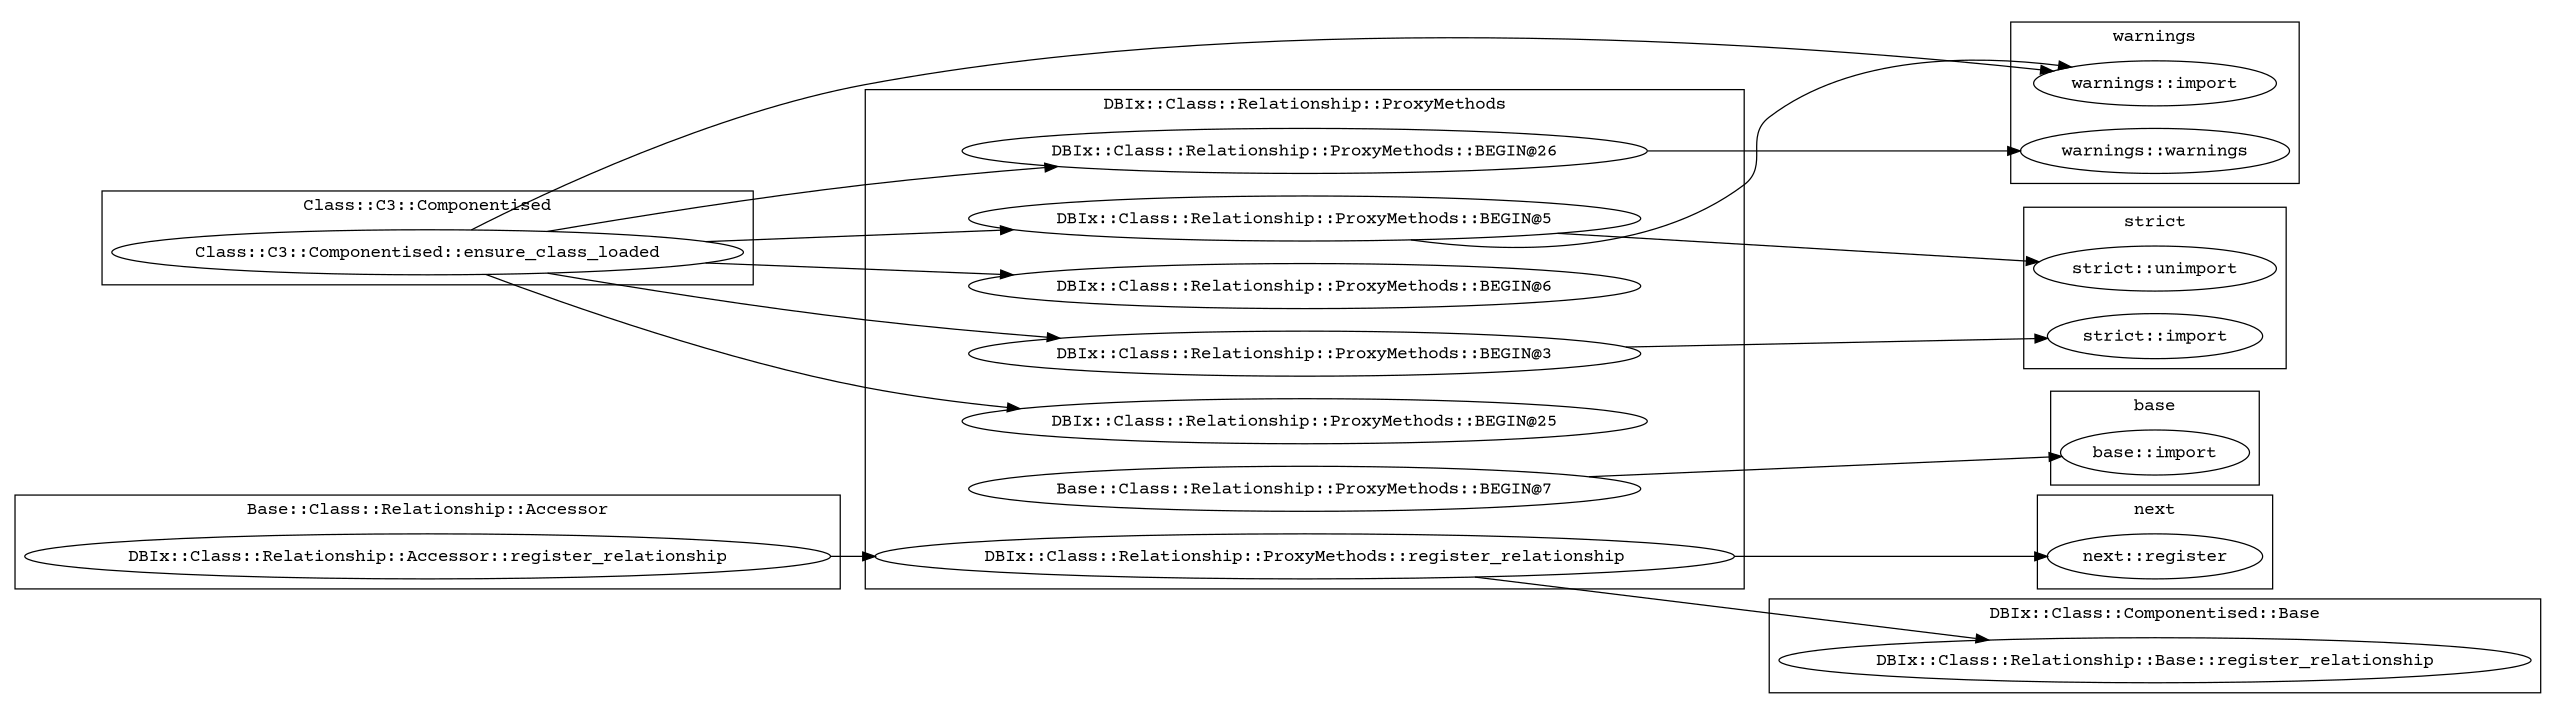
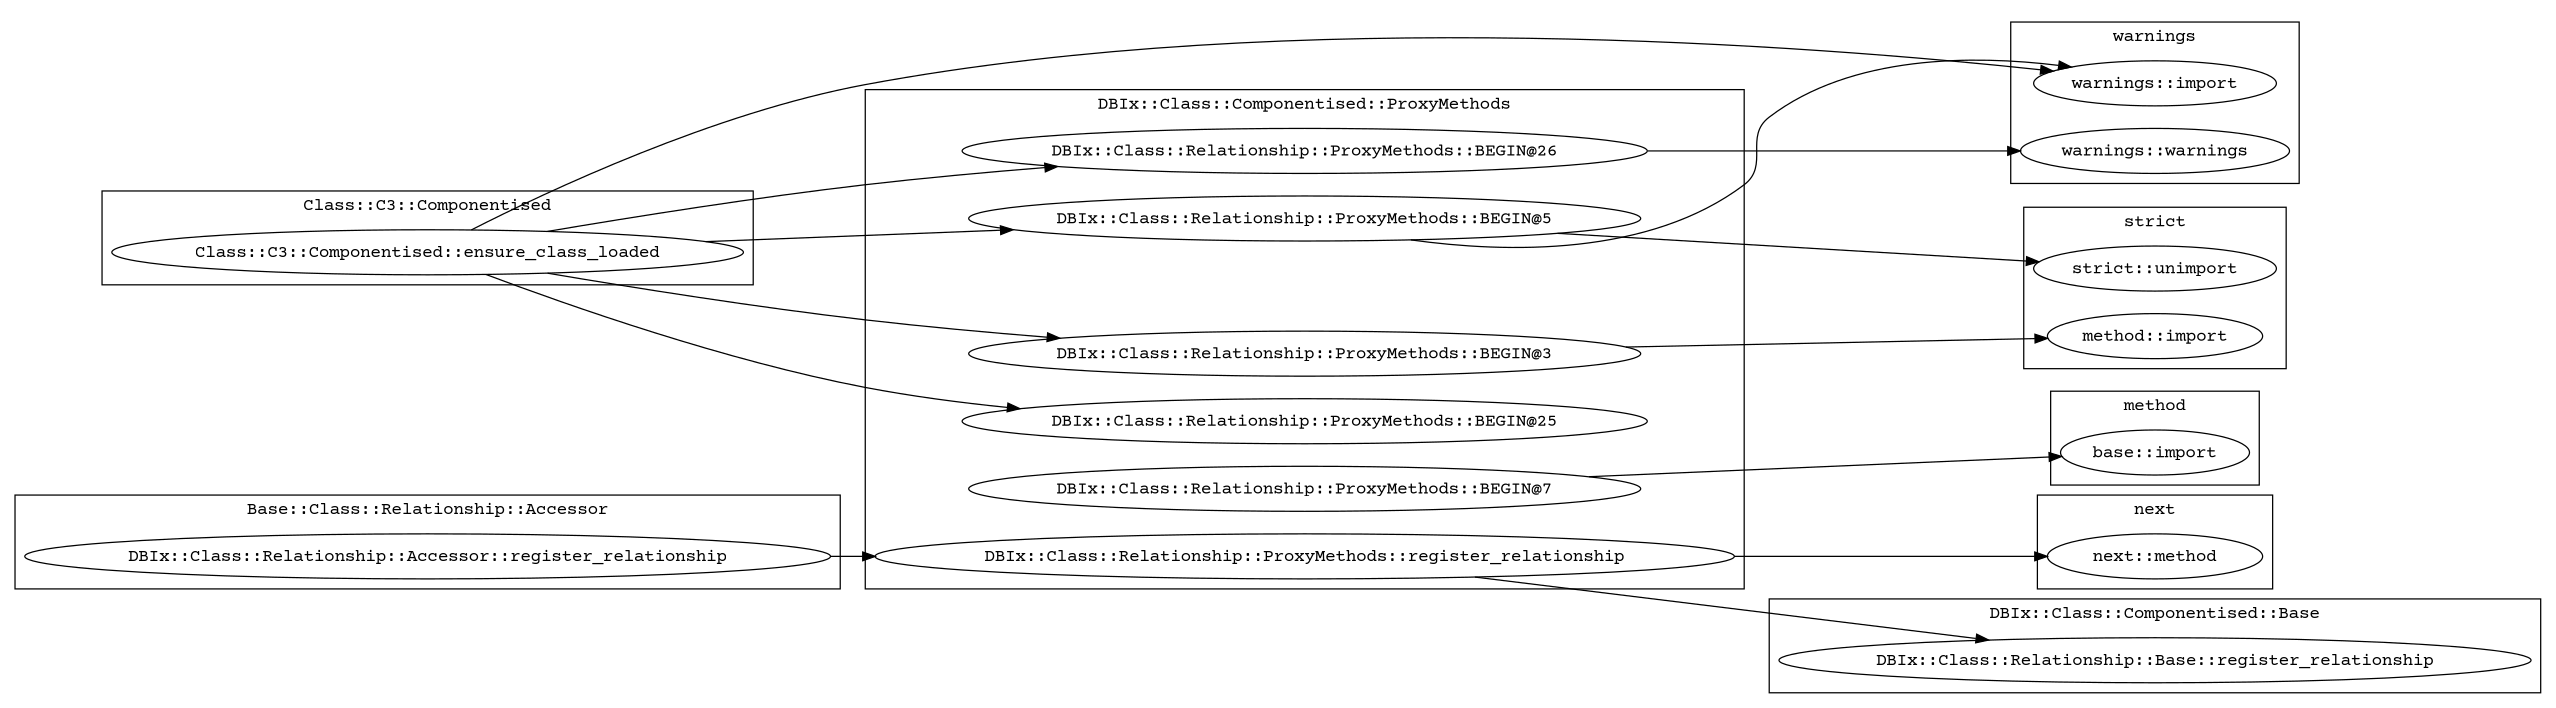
(1305, 104) -> (1305, 104)
(1305, 286) -> none
(2155, 336) -> (2155, 336)
(2155, 406) -> (2155, 406)
(1305, 489) -> (1305, 489)
(2155, 556) -> (2155, 556)
